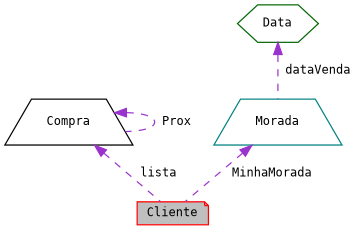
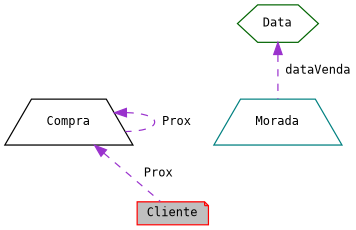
(155, 173) -> (155, 173)
(214, 177) -> none
